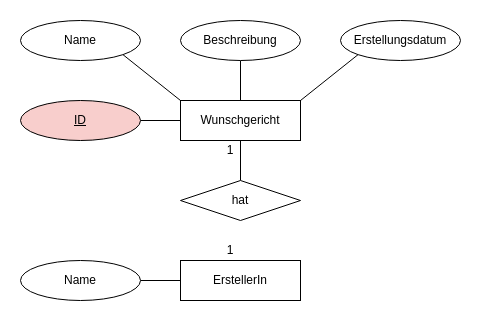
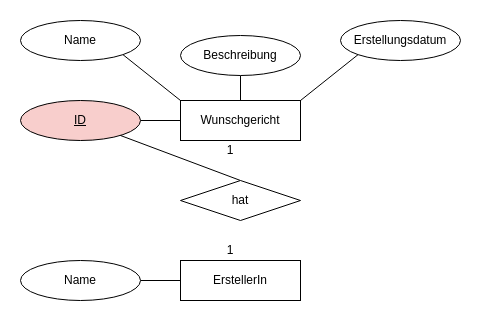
(241, 41) -> (241, 56)
(241, 161) -> (180, 158)
